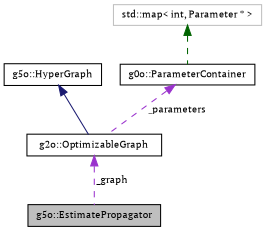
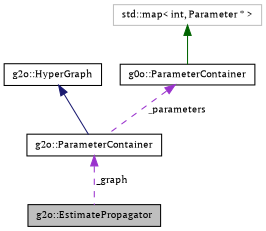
(188, 50) -> (188, 50)
(53, 75) -> (53, 75)
(94, 145) -> (94, 145)
(94, 216) -> (94, 216)
